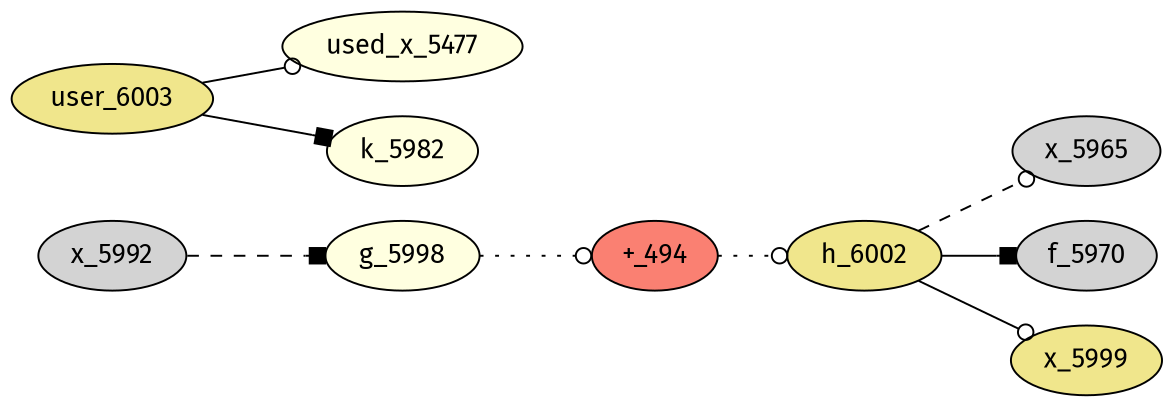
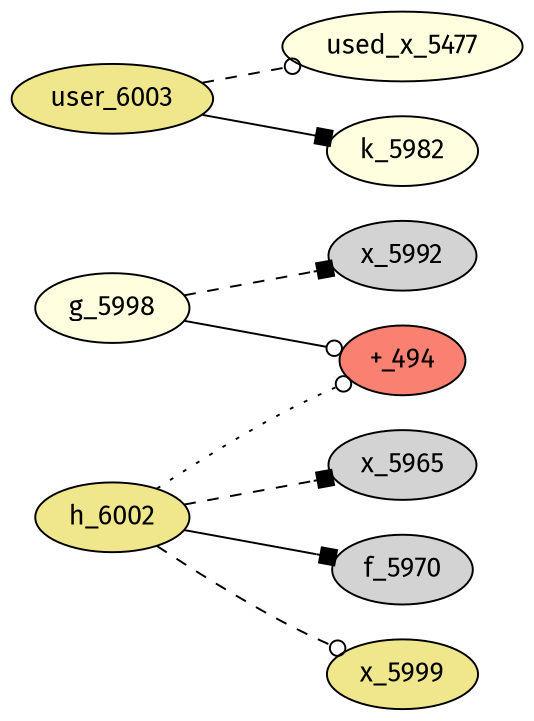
(243, 75) -> (243, 75)
(969, 207) -> (249, 493)
(246, 256) -> (249, 283)
(528, 256) -> (255, 334)
(745, 256) -> (245, 434)
(969, 305) -> (242, 599)
